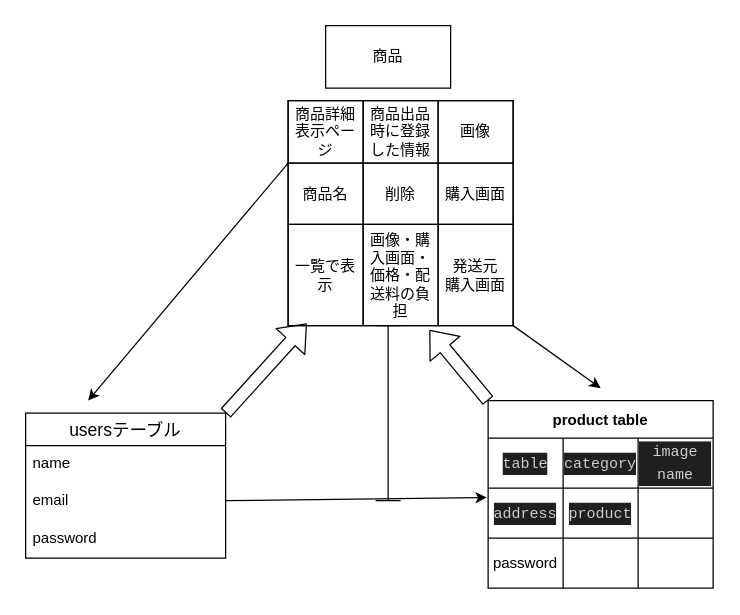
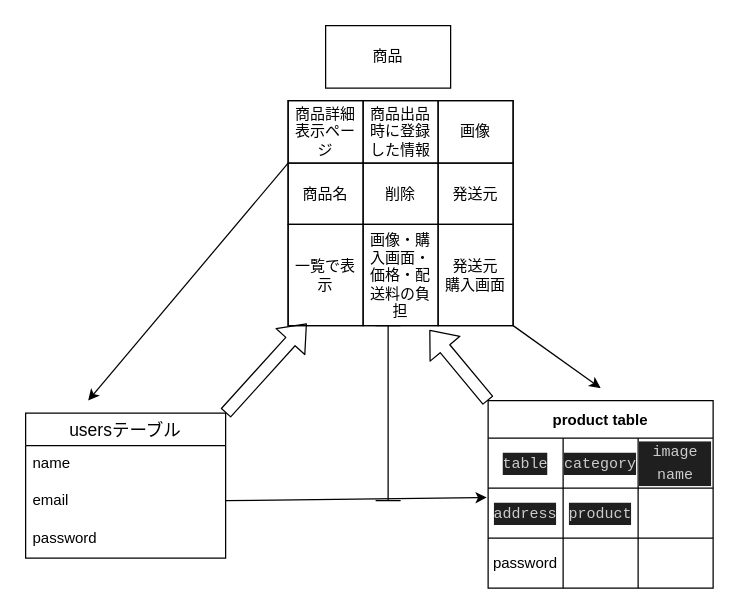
(476, 194) -> (476, 194)
